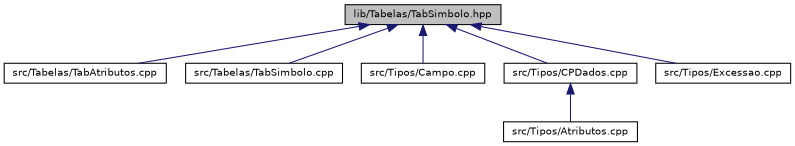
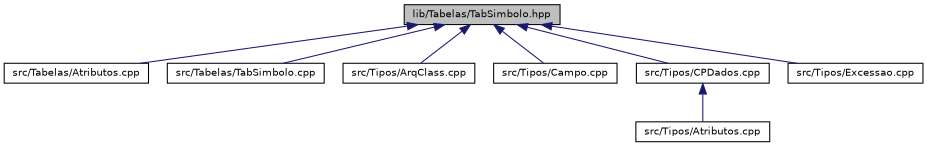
(85, 73) -> (76, 73)
none -> (409, 73)
